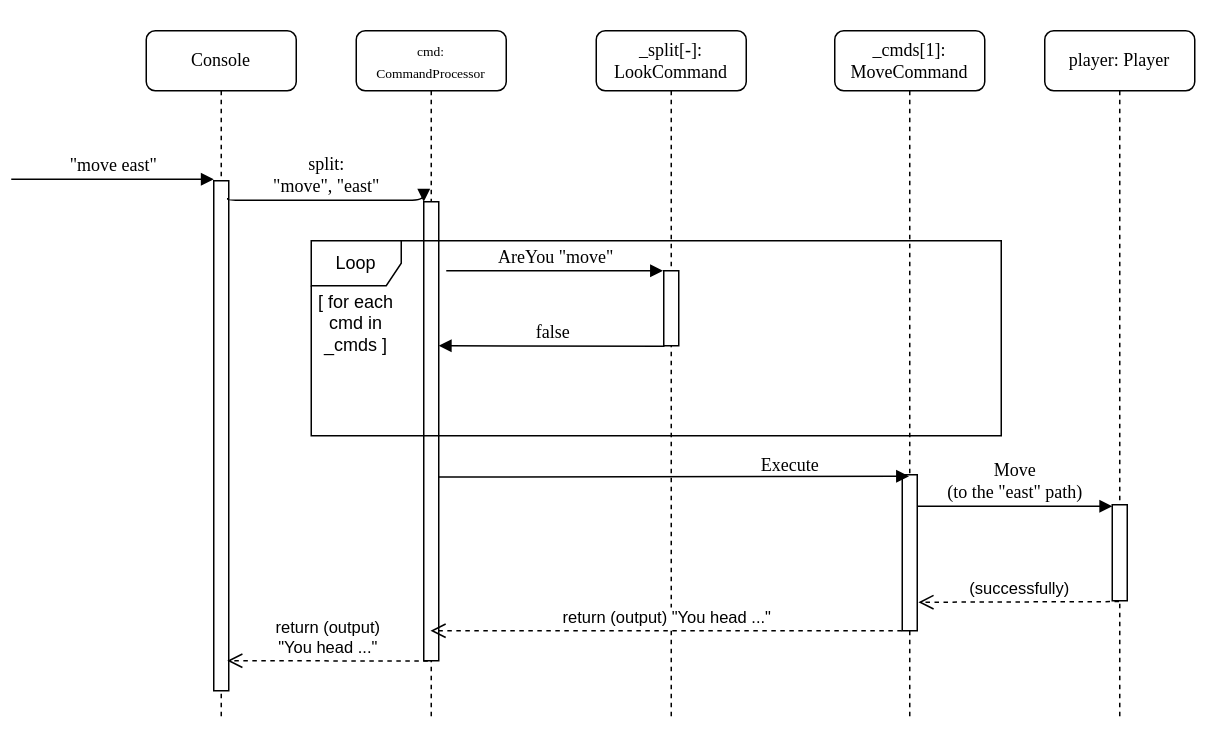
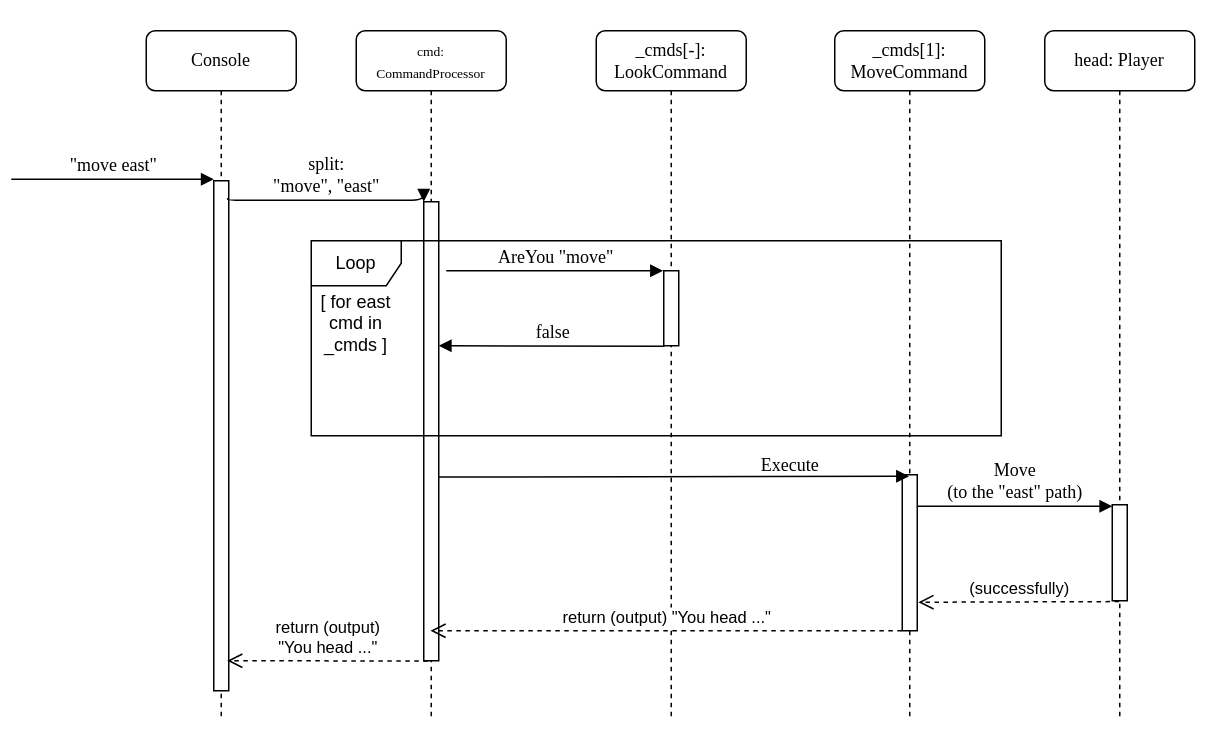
(671, 61) -> (671, 61)
(1120, 61) -> (1120, 61)
(356, 323) -> (356, 323)
